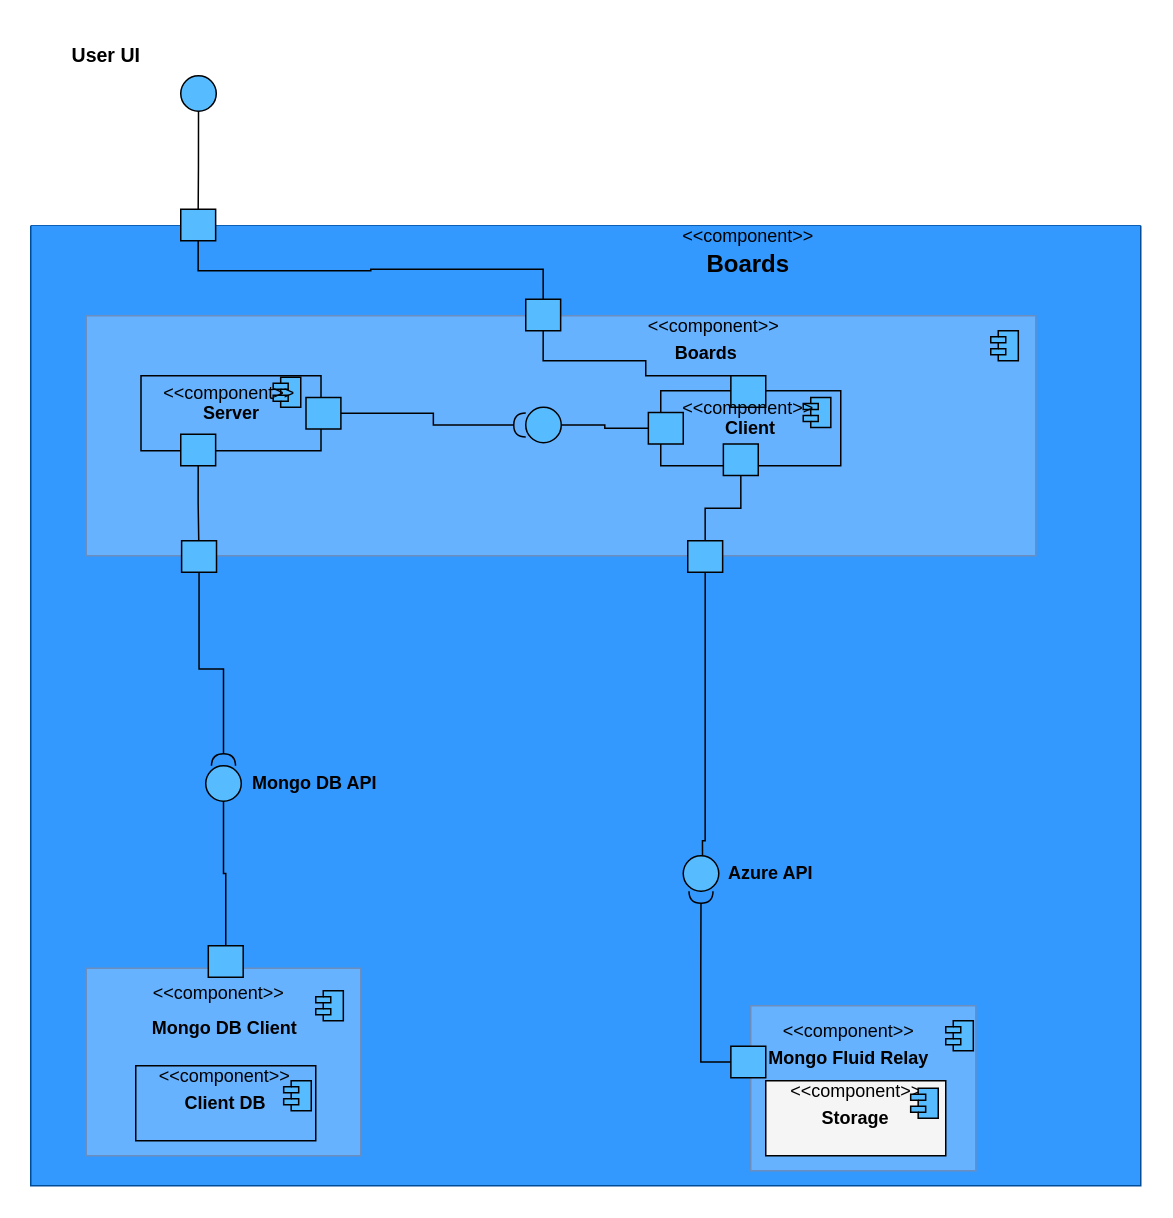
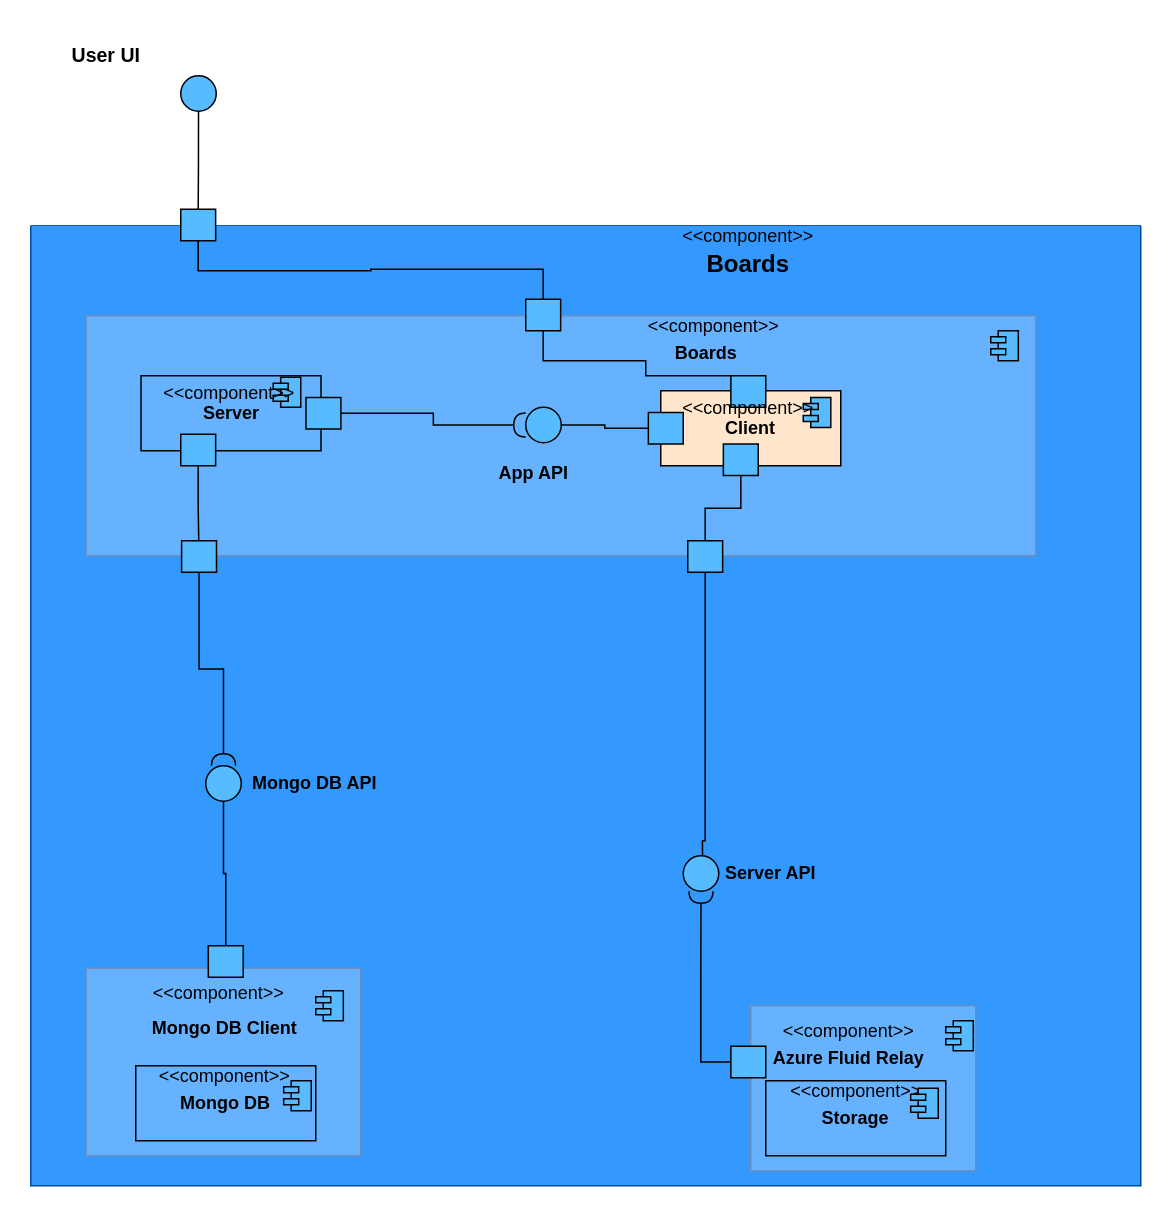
(751, 428) -> (751, 428)
none -> (533, 473)
(771, 874) -> (771, 874)
(849, 1058) -> (849, 1058)
(226, 1103) -> (226, 1103)
(856, 1118) -> (856, 1118)
